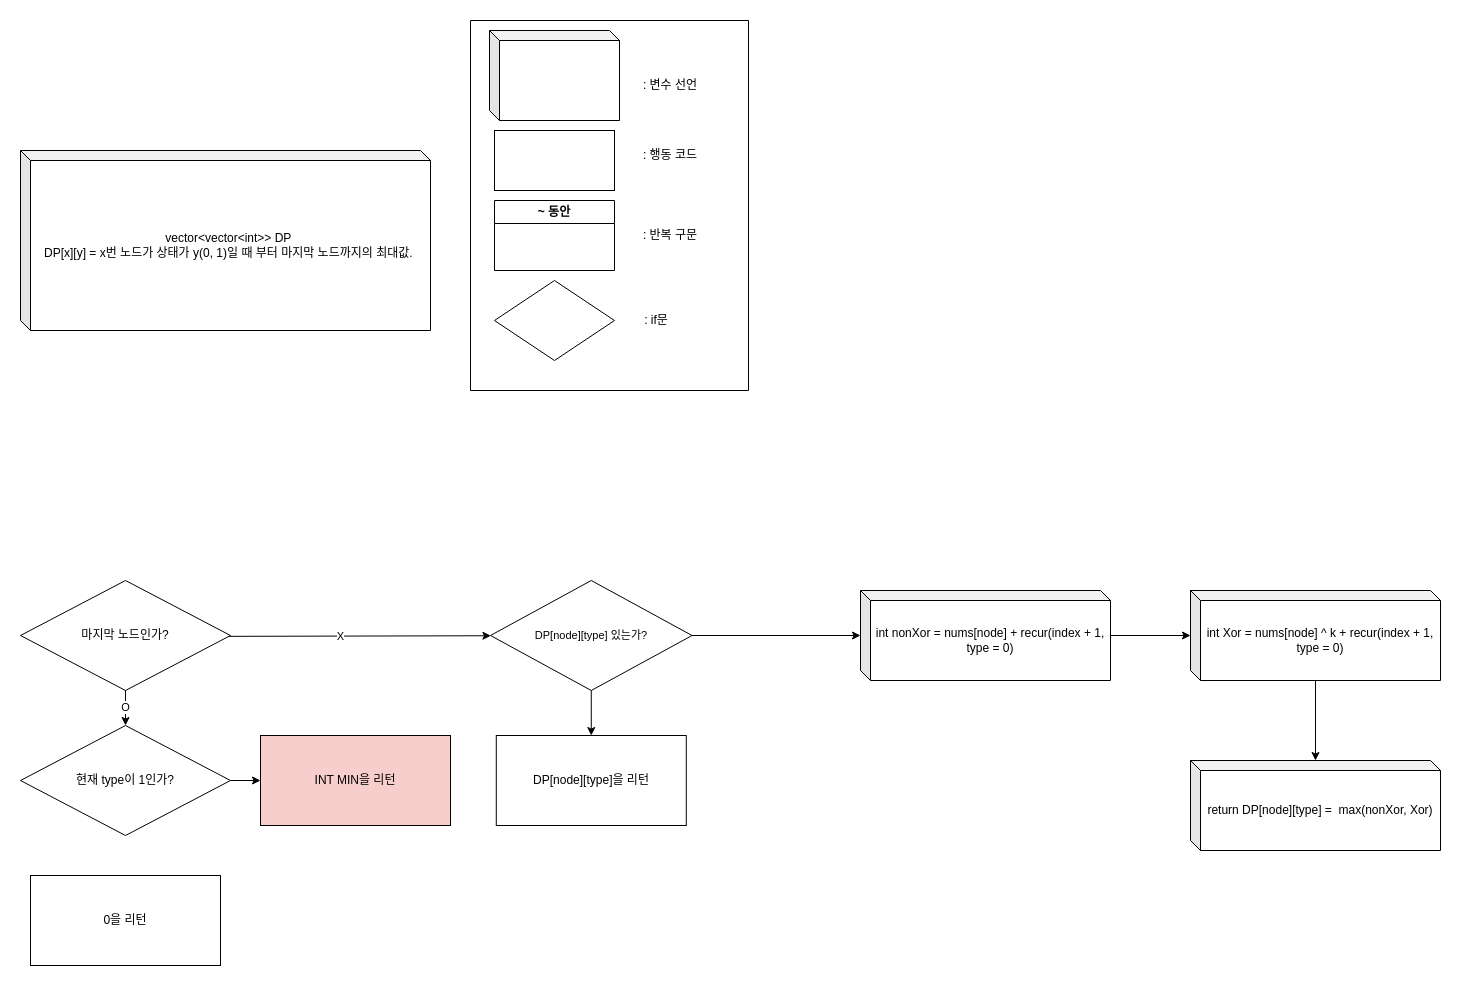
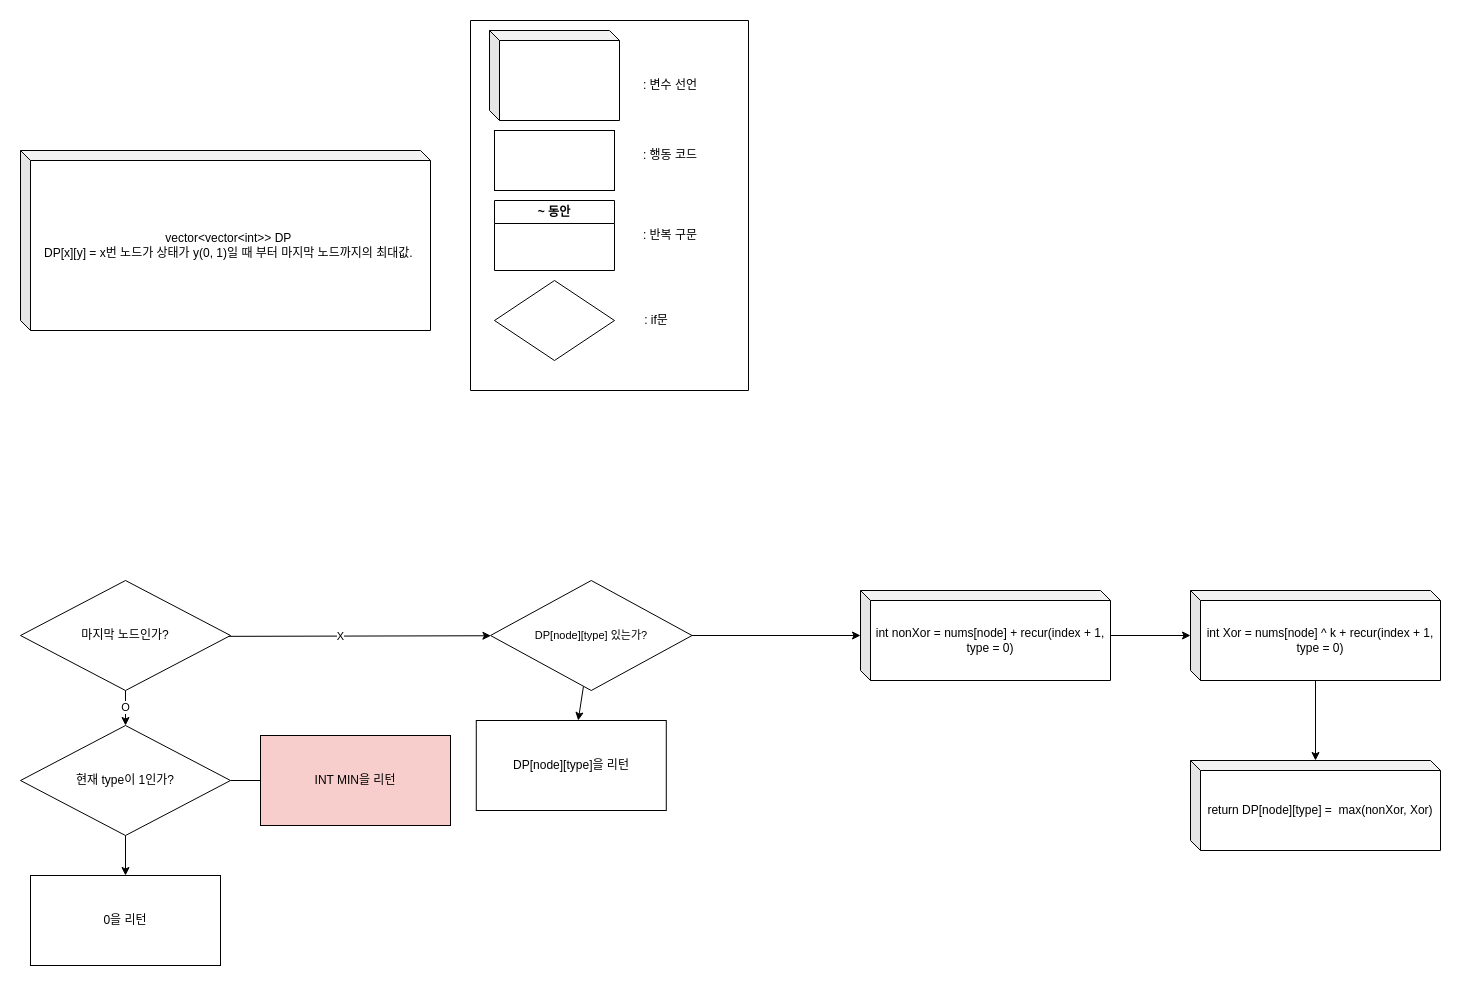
(252, 781) -> (255, 781)
(591, 781) -> (571, 766)
none -> (126, 852)
